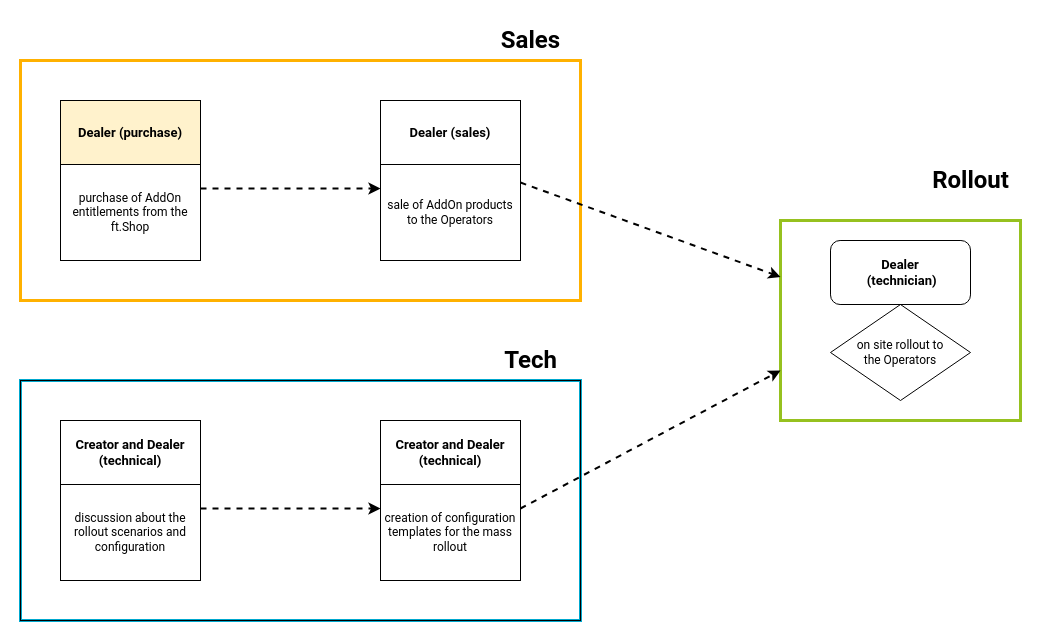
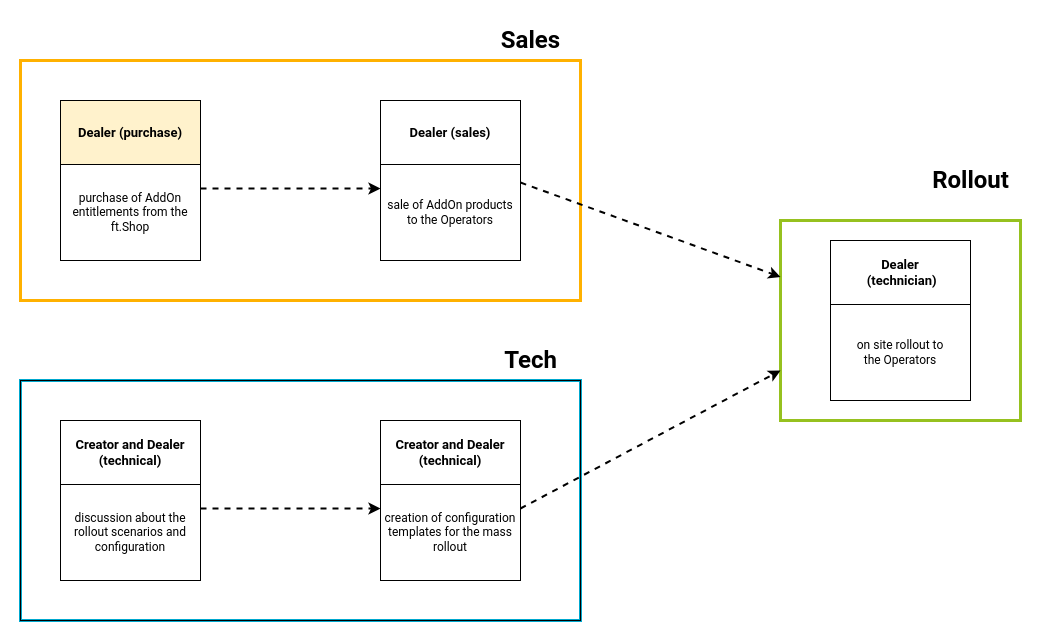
(901, 273) -> (901, 273)
(901, 353) -> (901, 353)
